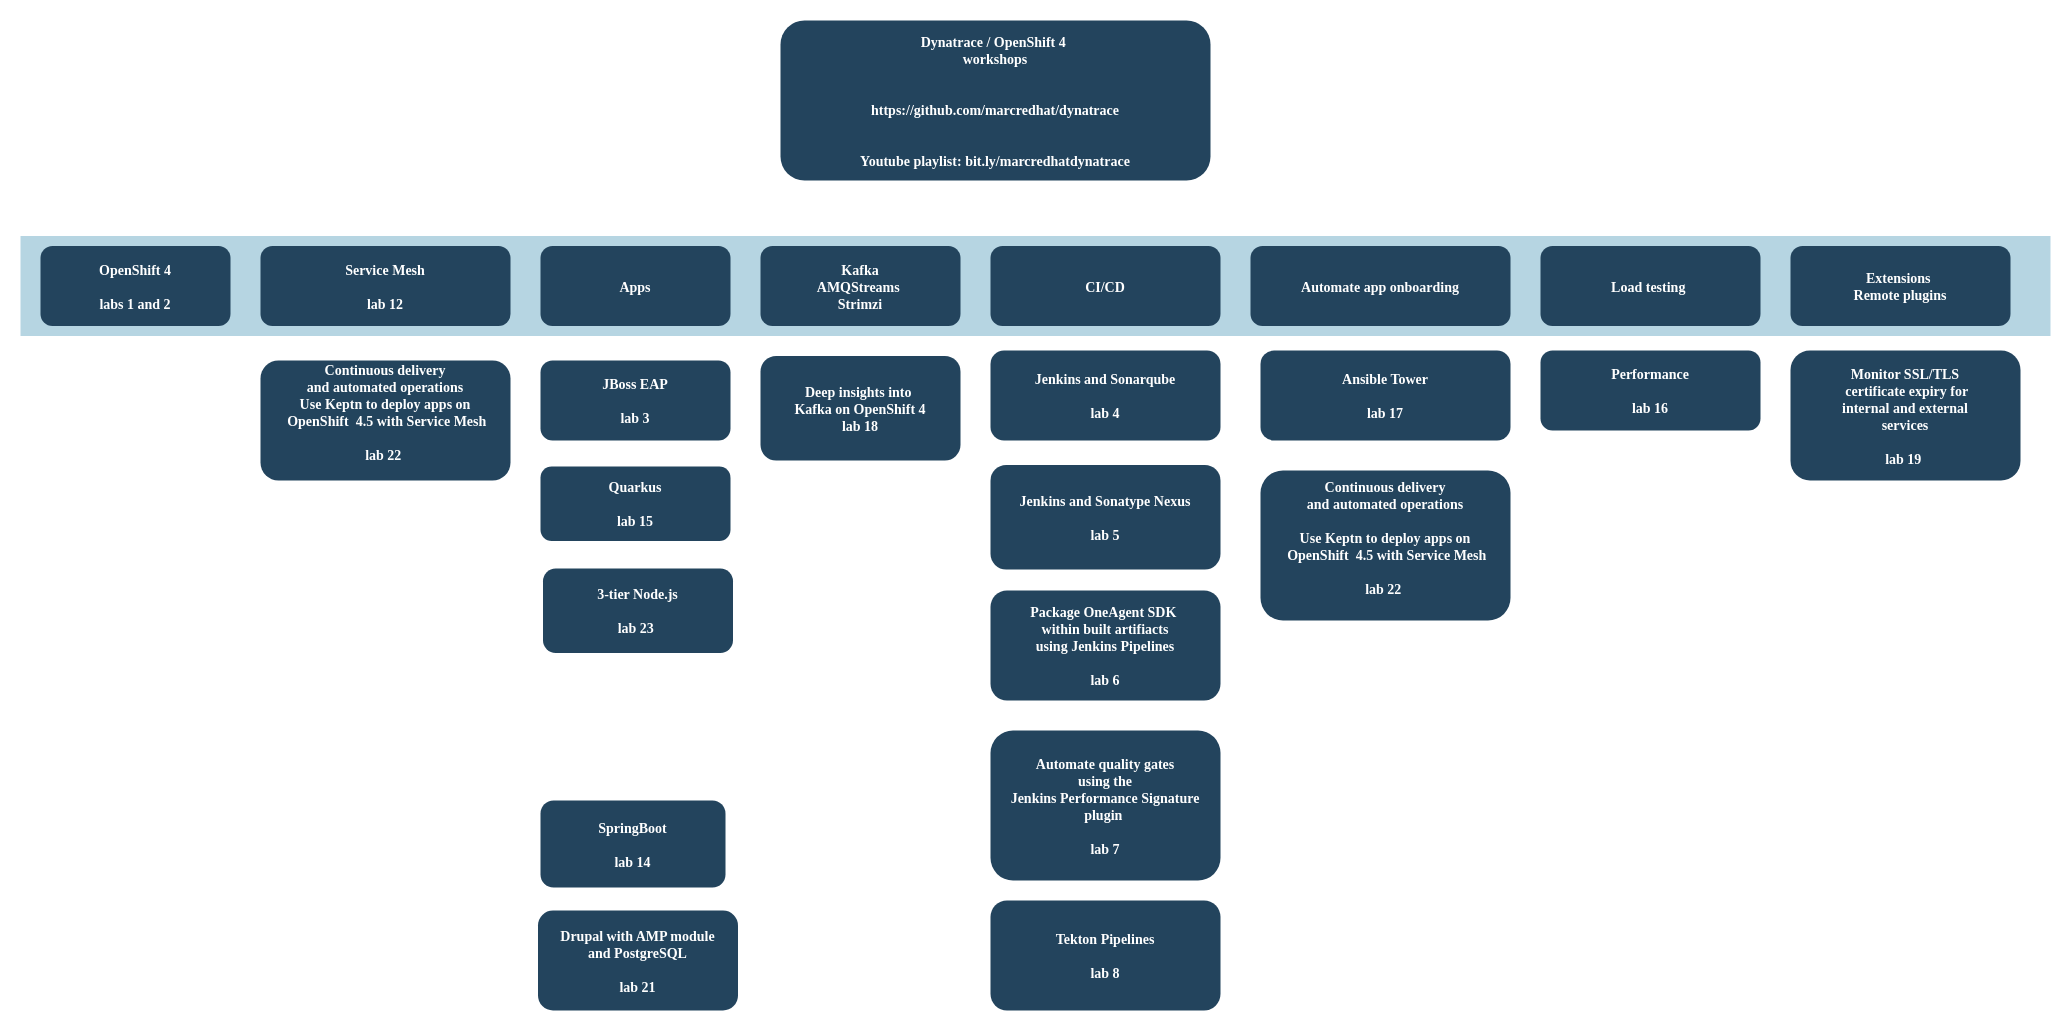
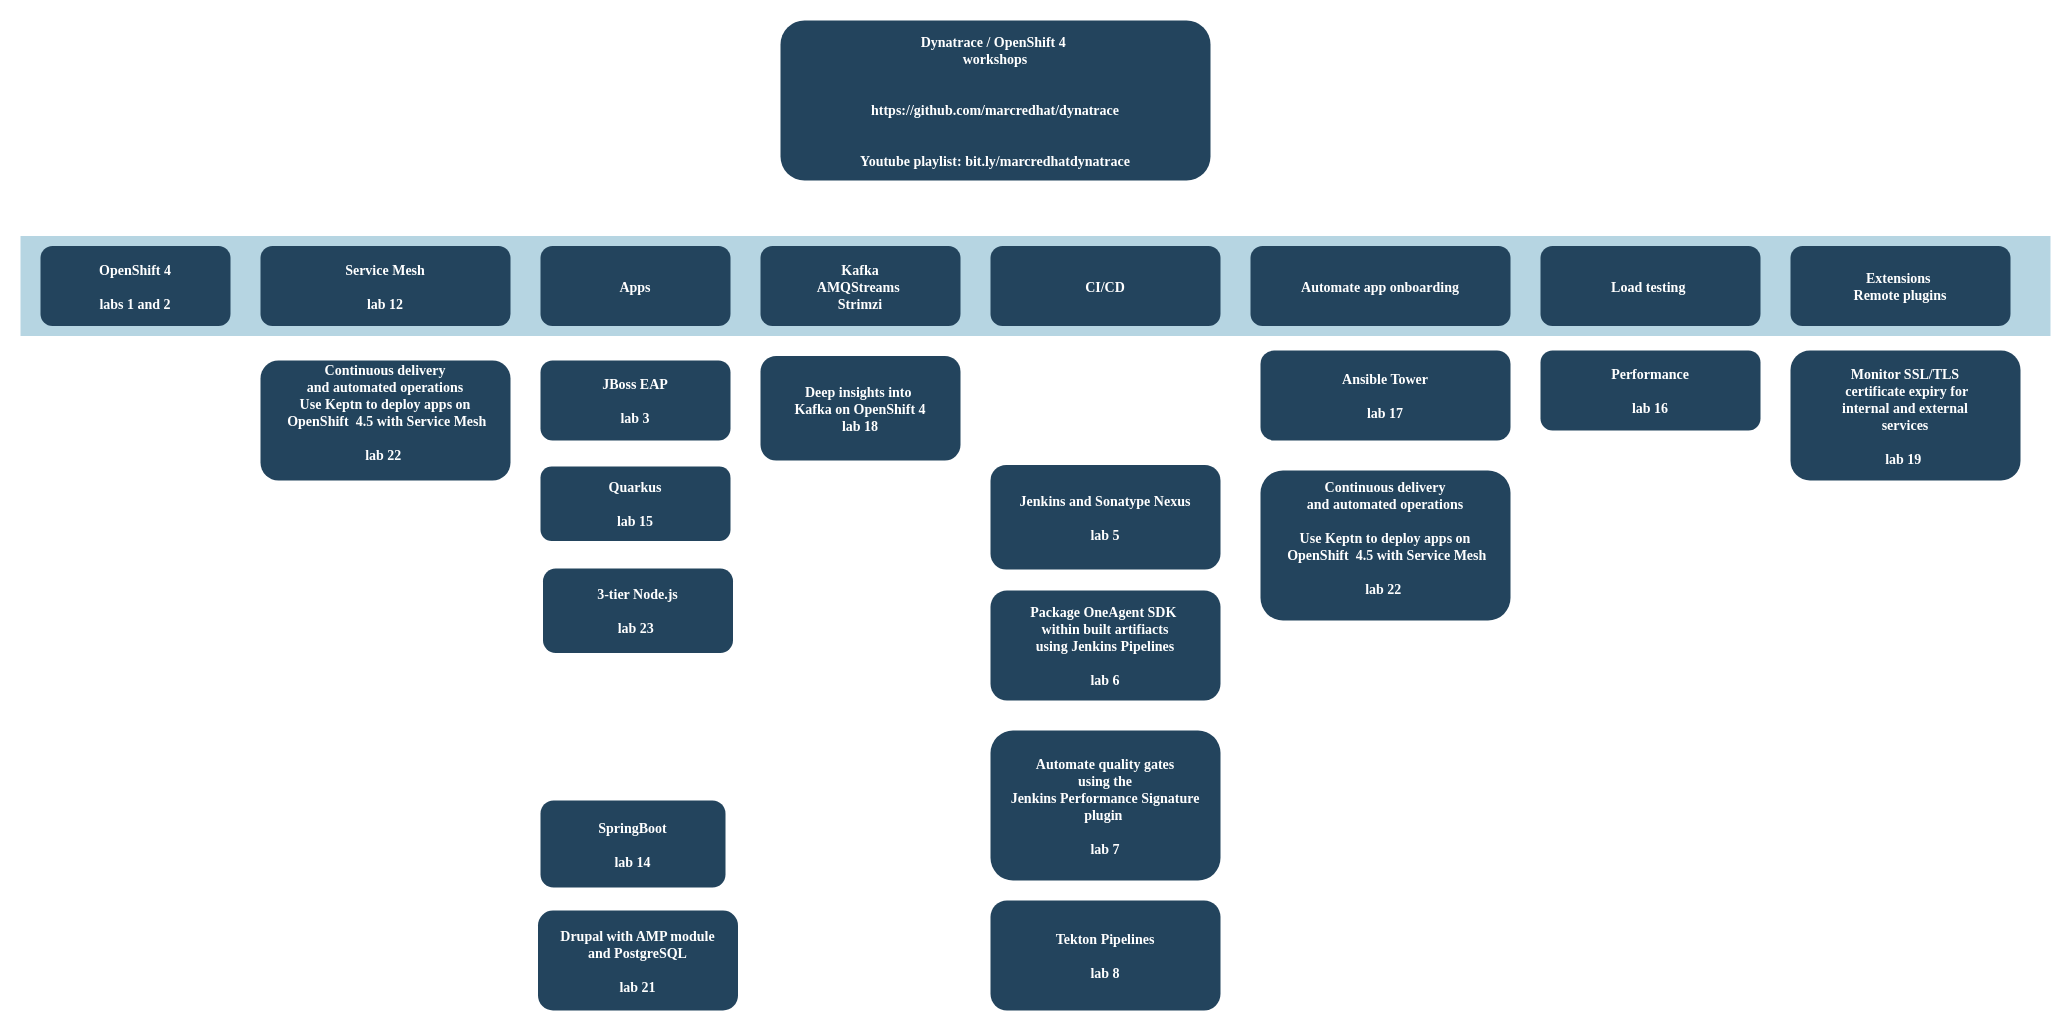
(1106, 396) -> none
